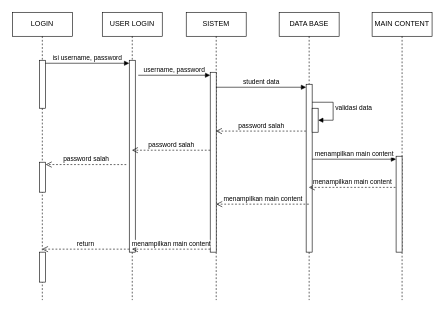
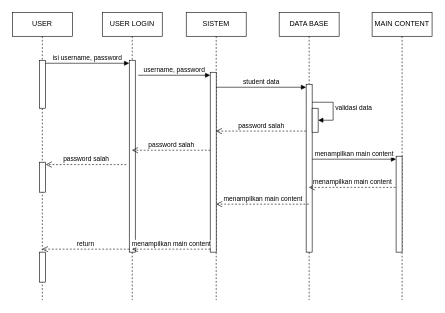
(42, 24) -> (42, 24)
